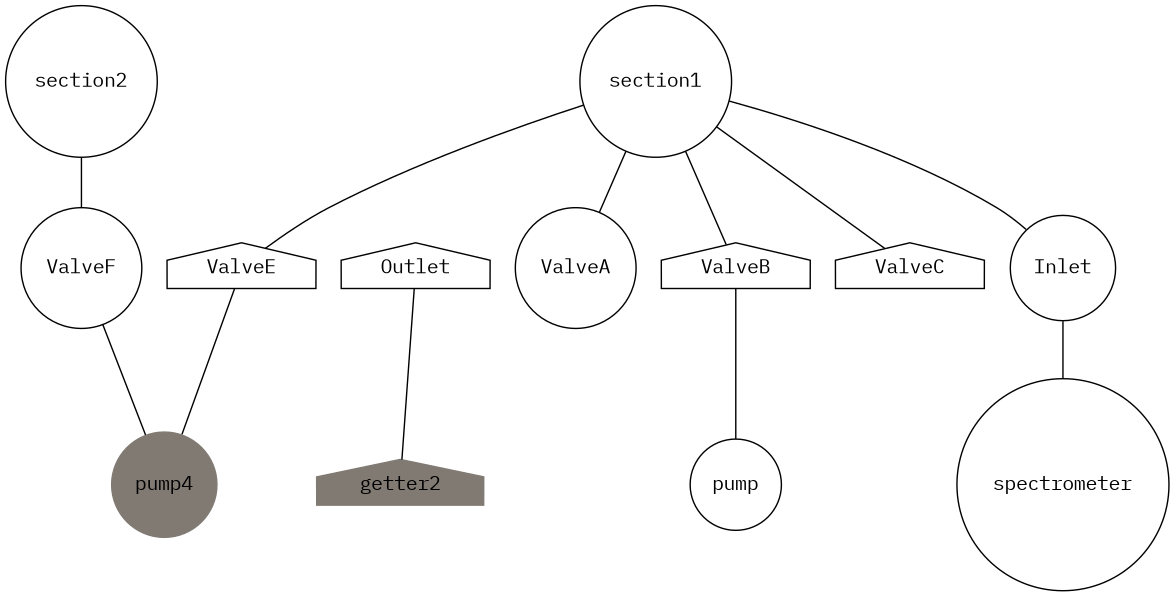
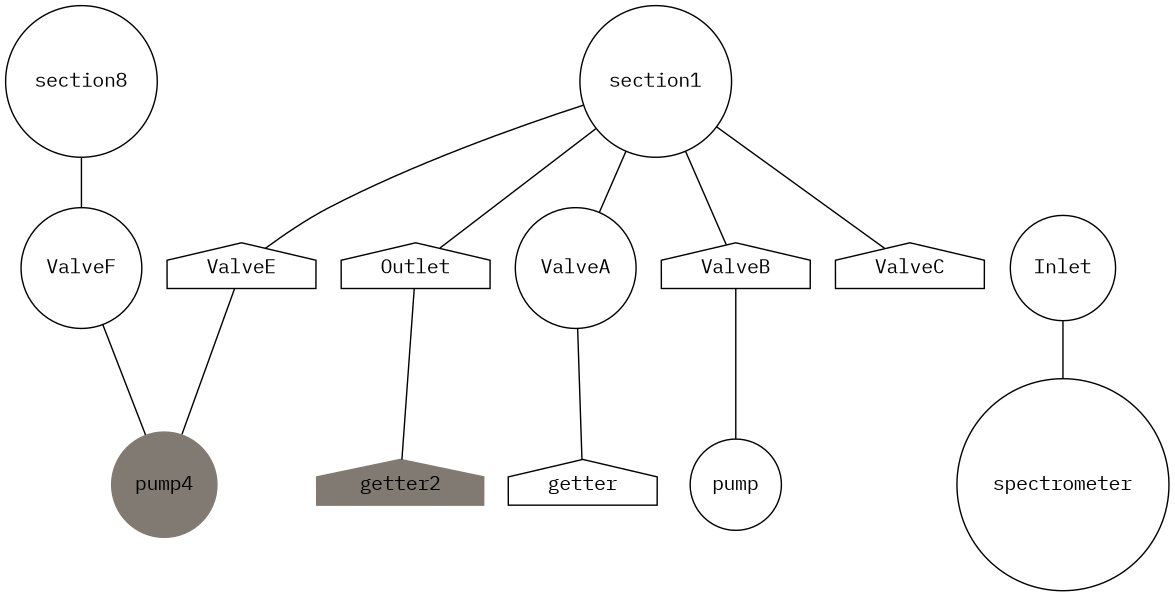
(81, 81) -> (81, 81)
(883, 153) -> (518, 188)
none -> (583, 485)
